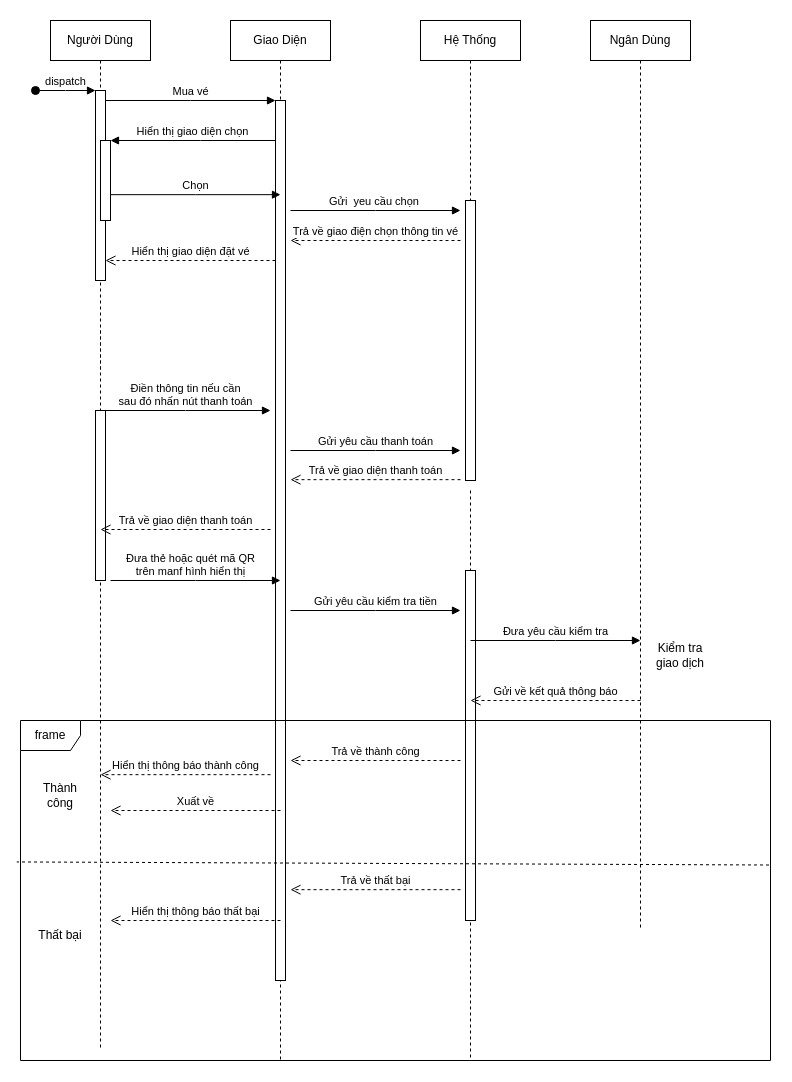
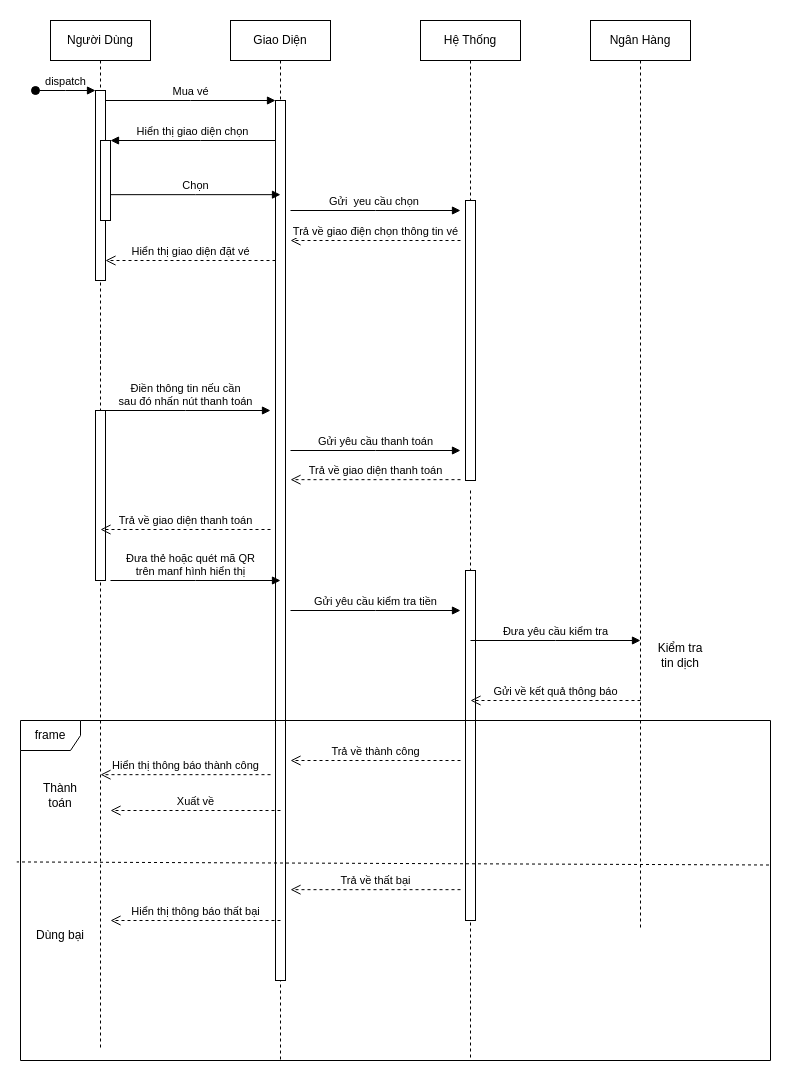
(641, 41) -> (641, 41)
(681, 656) -> (681, 656)
(61, 796) -> (61, 796)
(61, 936) -> (61, 936)
